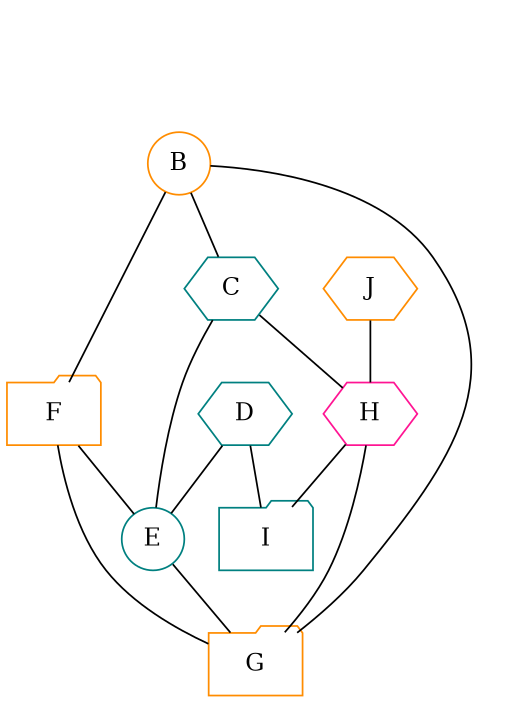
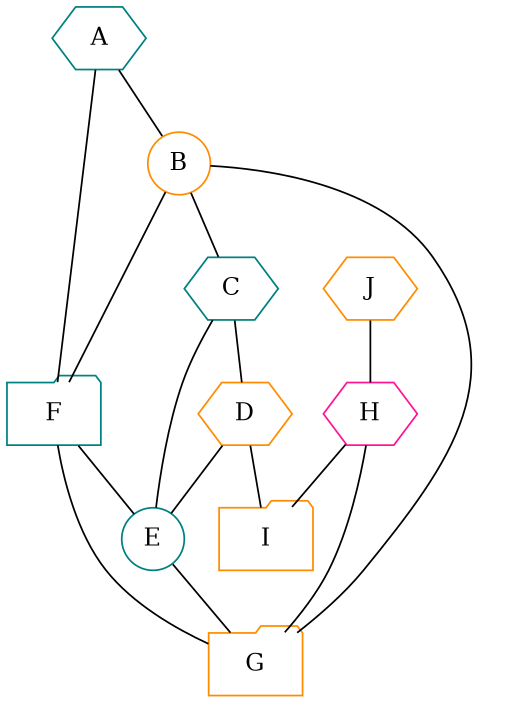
none -> (99, 38)
(301, 351) -> (238, 351)
(54, 414) -> (54, 414)
(245, 414) -> (245, 414)
(266, 539) -> (266, 539)
